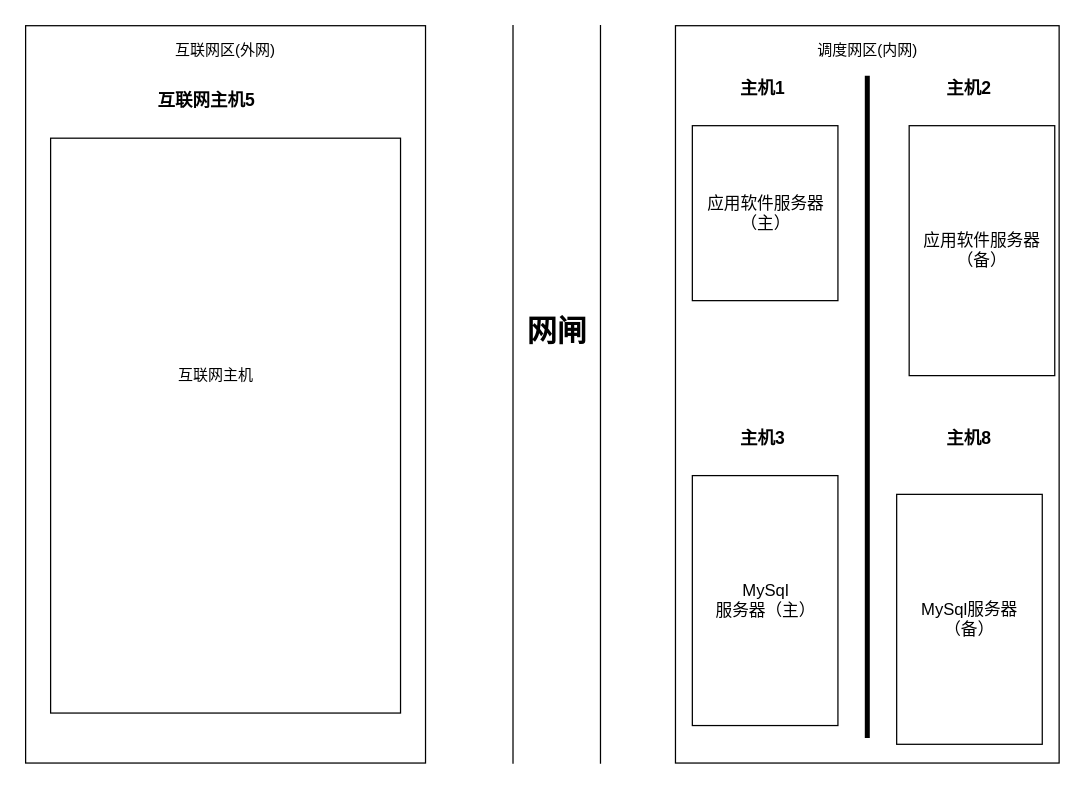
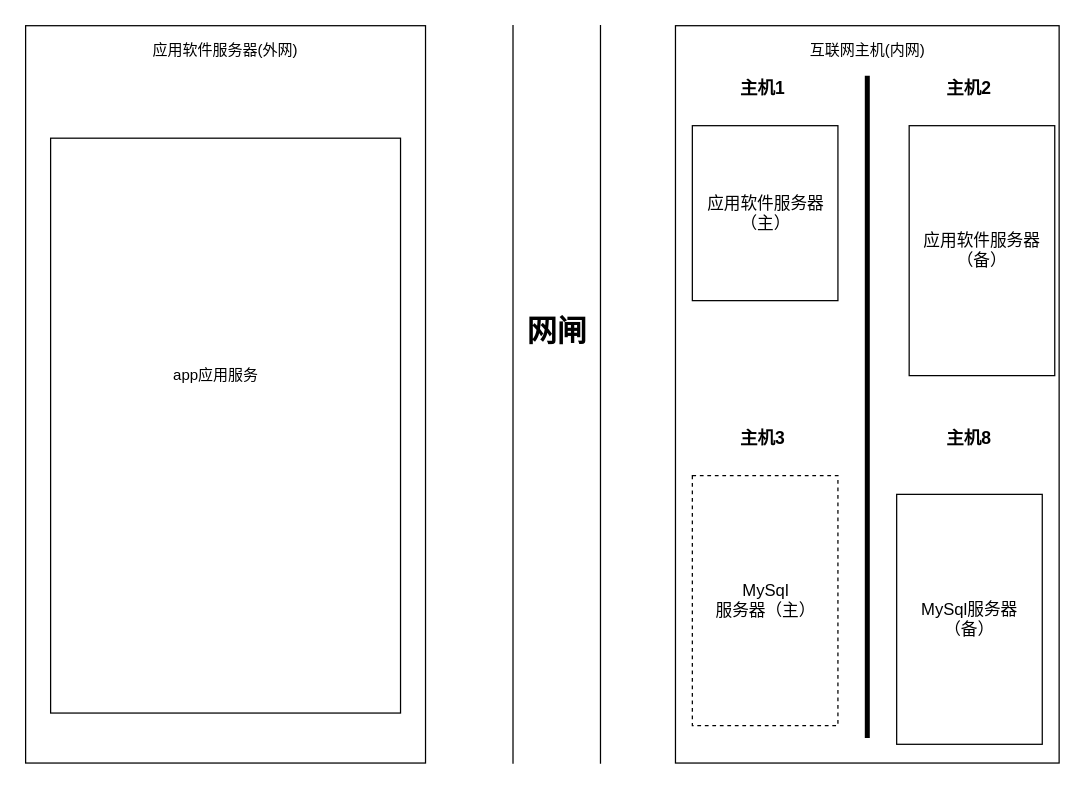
(226, 51) -> (226, 51)
(868, 51) -> (868, 51)
(207, 101) -> none
(216, 376) -> (216, 376)
(765, 601) -> (765, 601)
